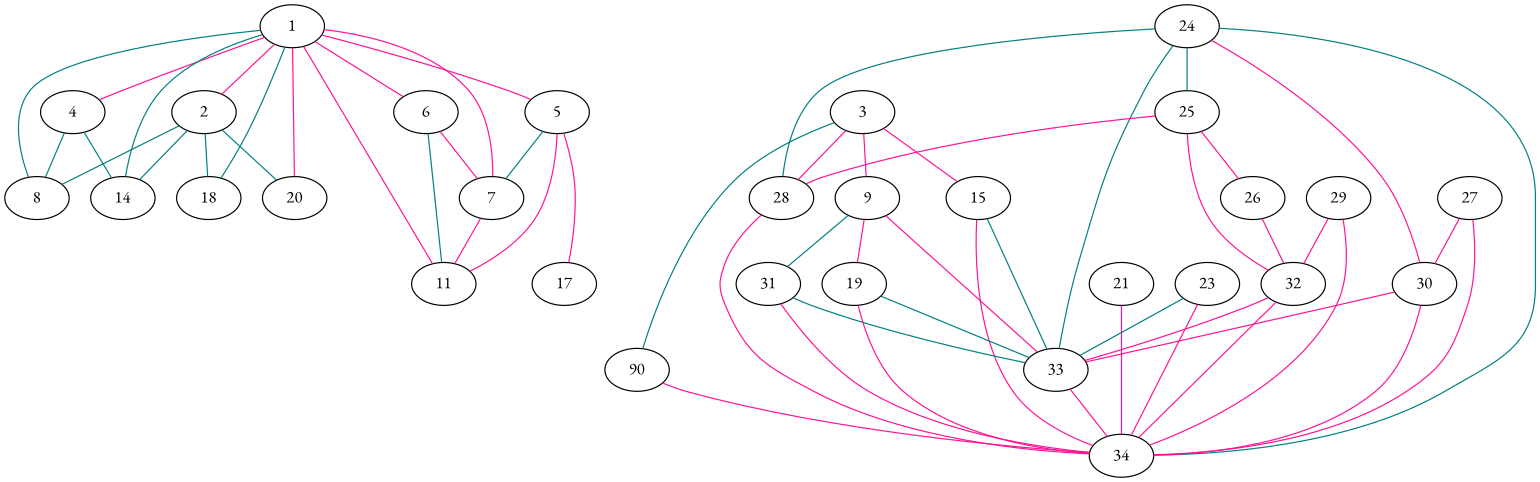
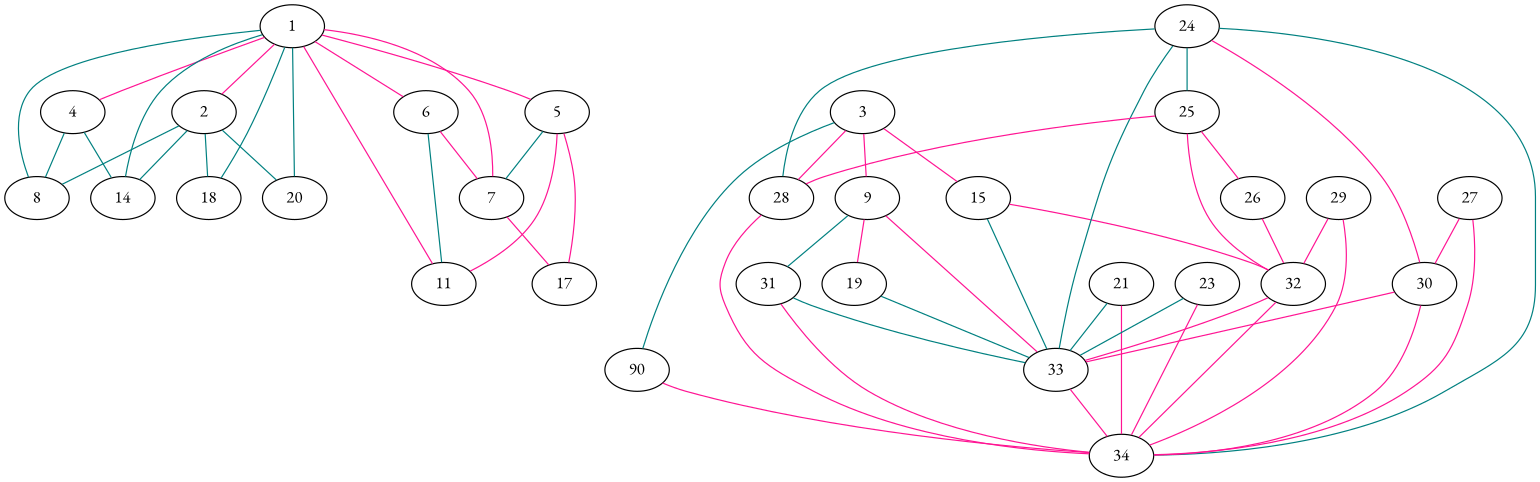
(293, 112) -> (293, 112)
(468, 241) -> (528, 241)
none -> (1089, 327)
(1000, 368) -> (1141, 231)
(932, 411) -> none
